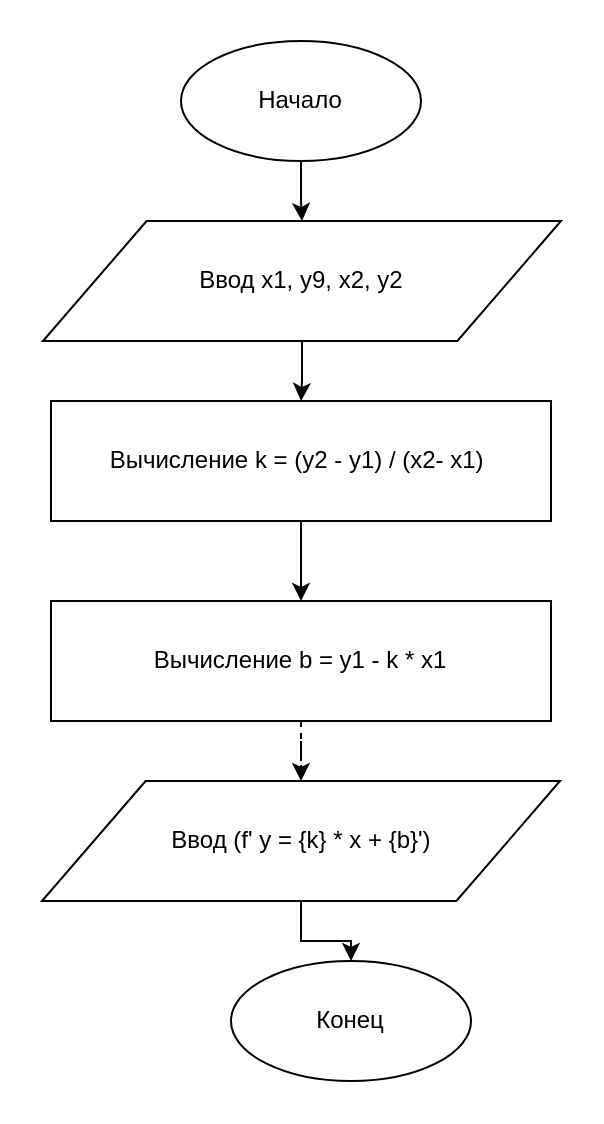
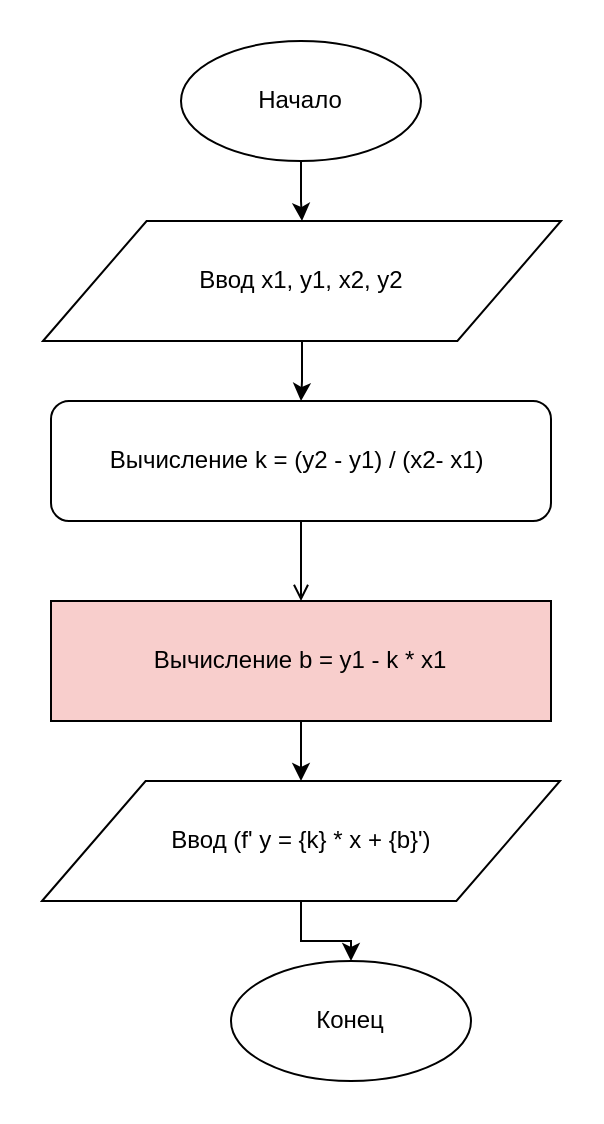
(302, 281) -> (302, 281)
(301, 461) -> (301, 461)
(301, 586) -> (301, 588)
(301, 661) -> (301, 661)
(301, 733) -> (301, 733)
